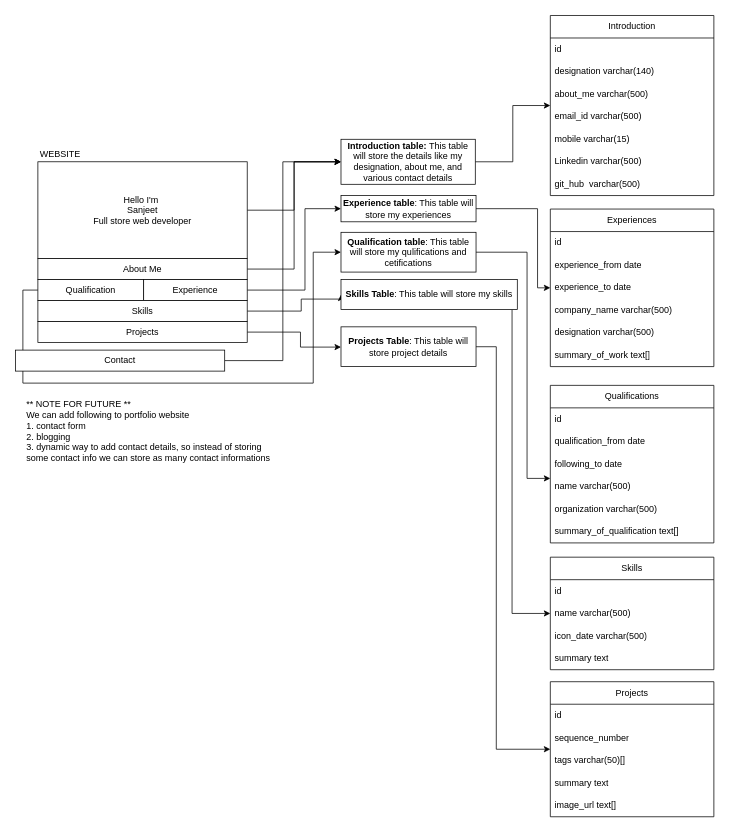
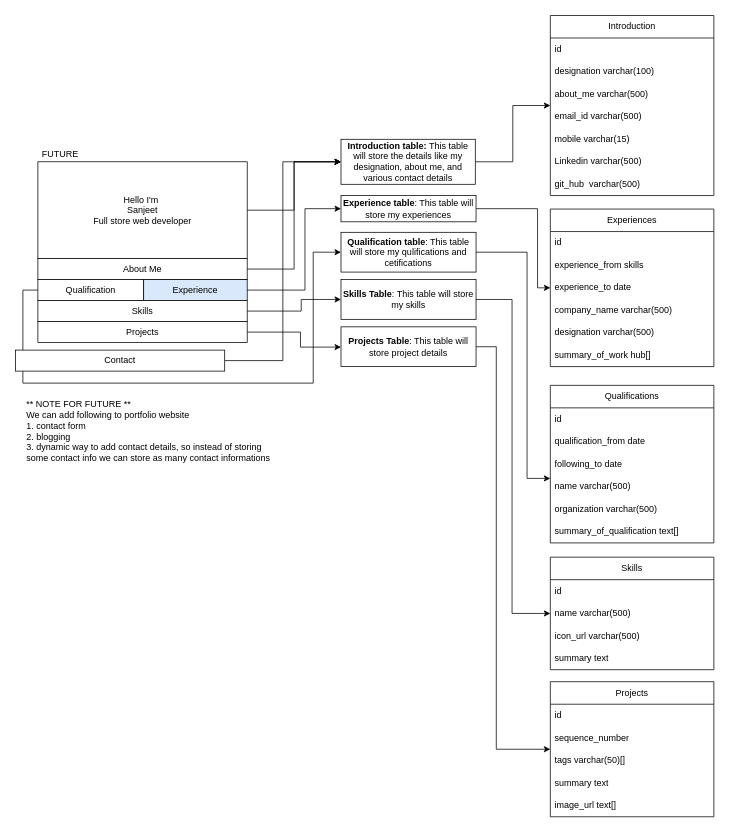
(612, 72) -> (612, 72)
(60, 154) -> (60, 154)
(603, 265) -> (604, 265)
(195, 290) -> (195, 290)
(429, 294) -> (408, 299)
(609, 355) -> (606, 355)
(608, 636) -> (604, 636)
